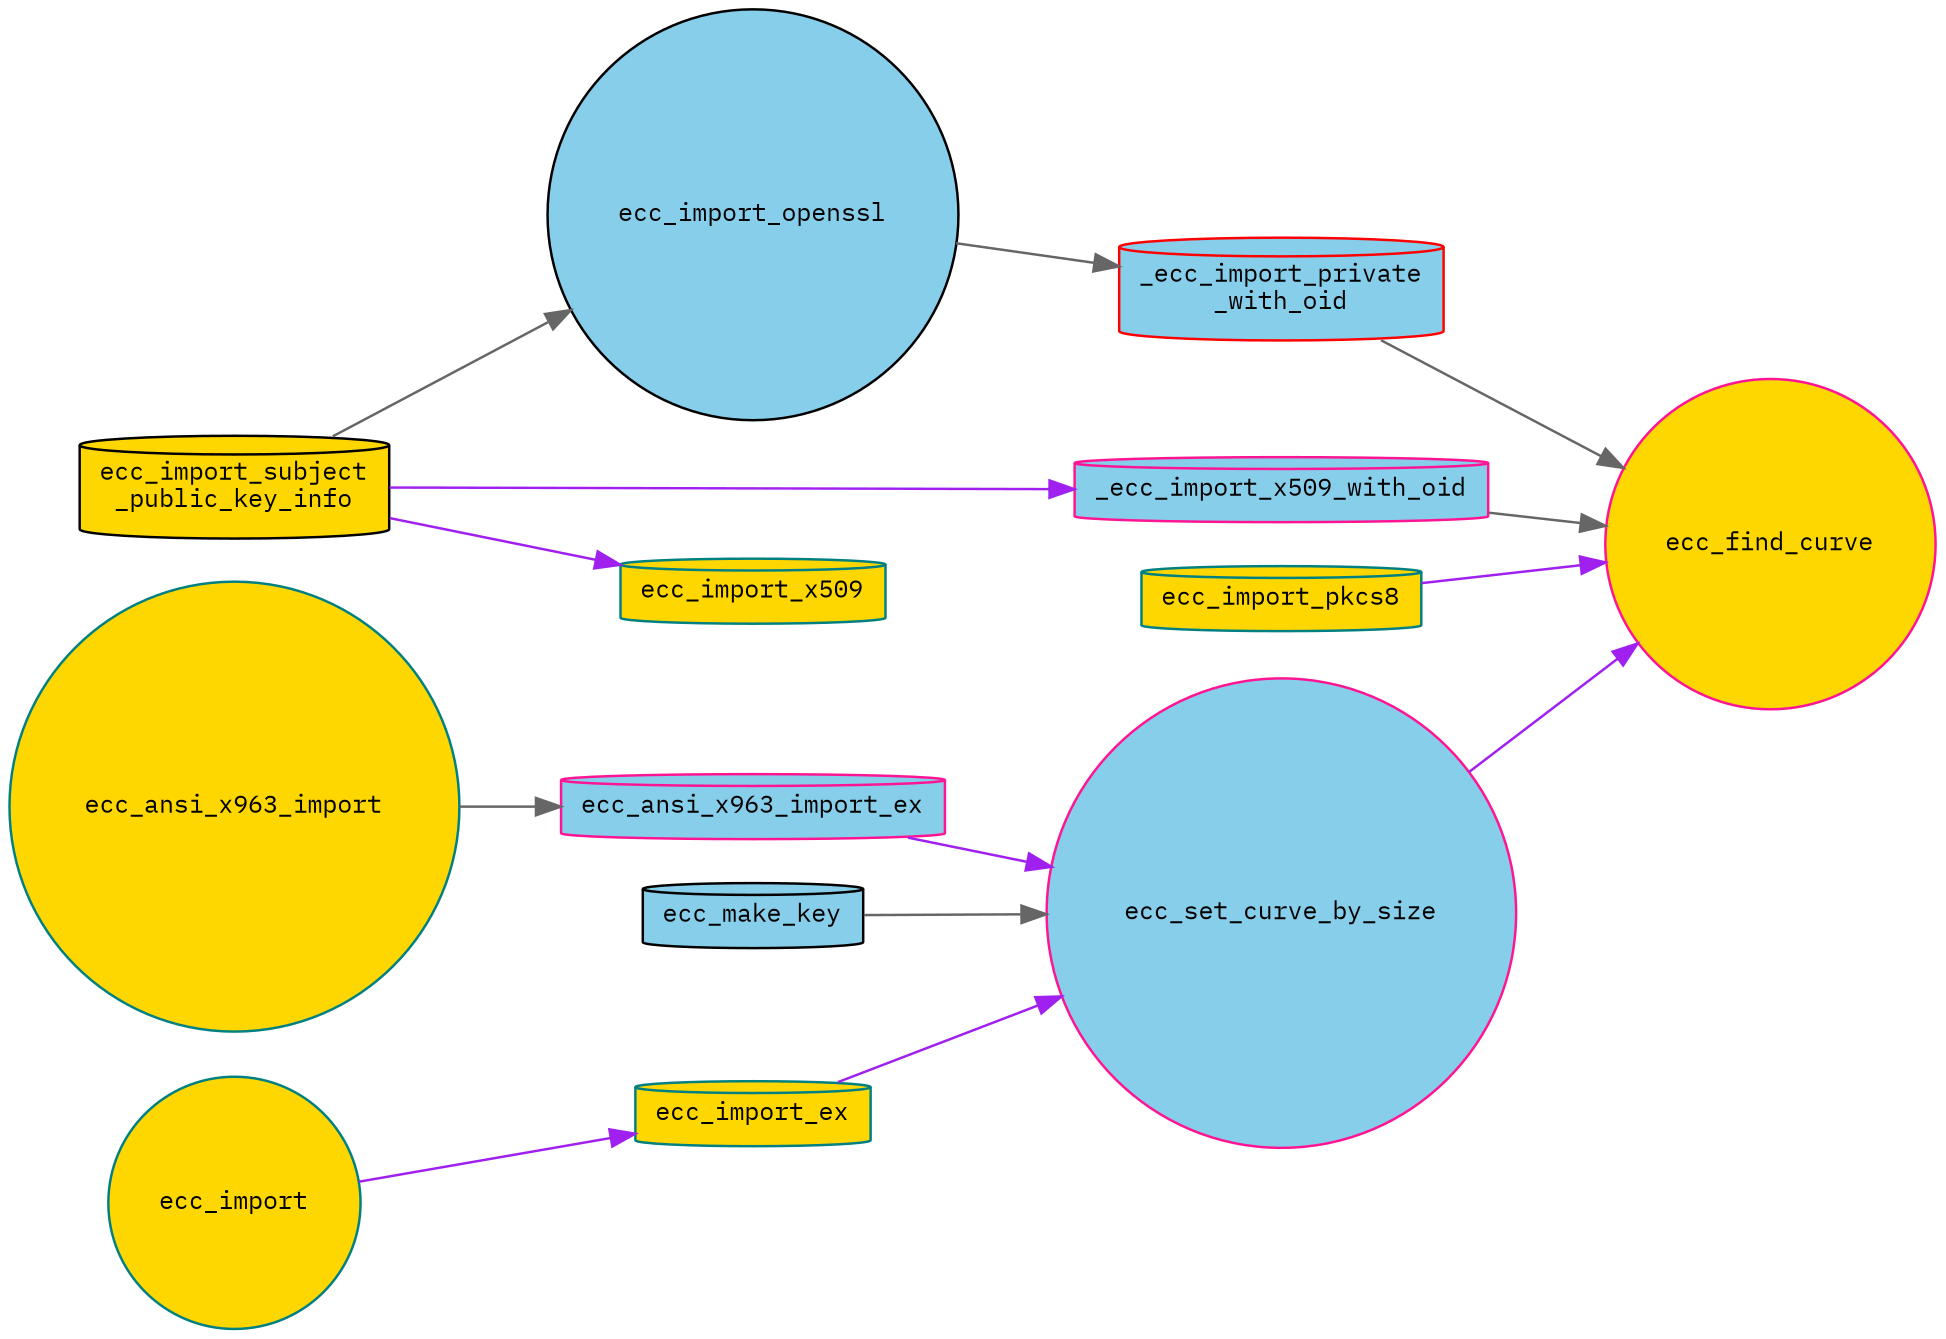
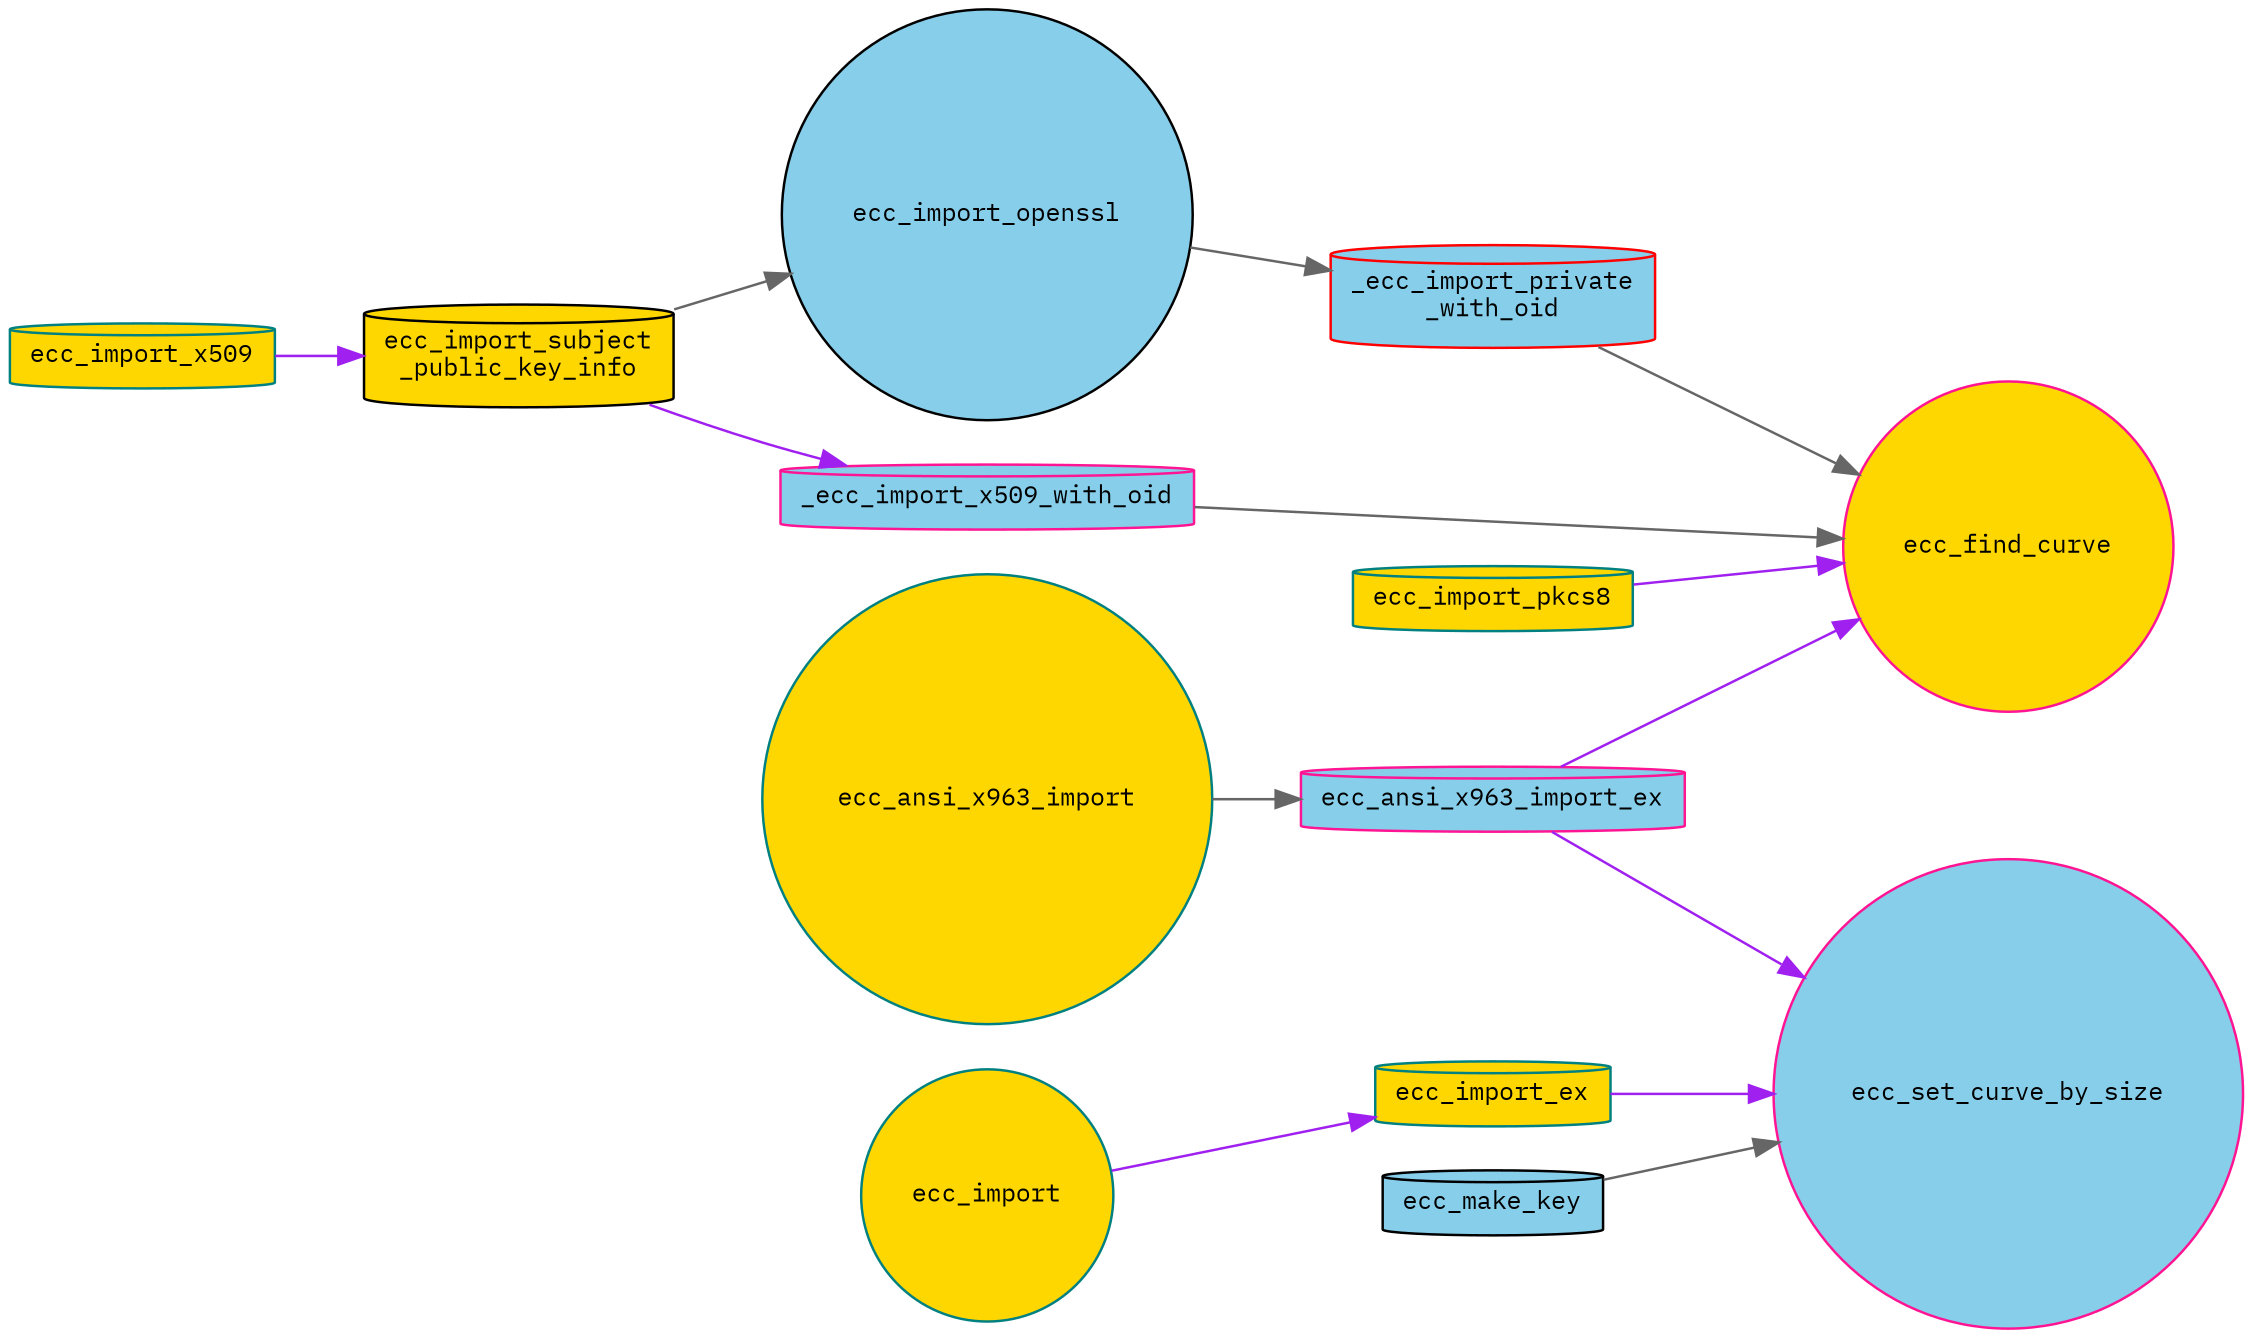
(493, 539) -> (307, 356)
(1543, 715) -> (1699, 699)
